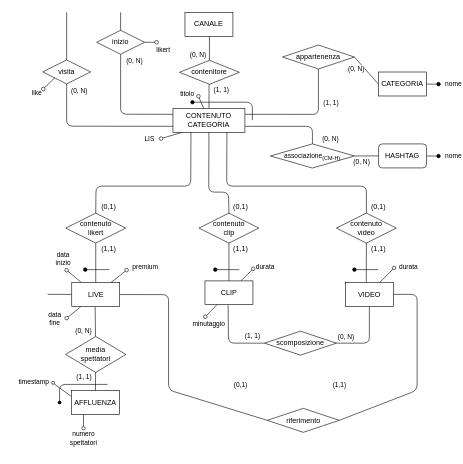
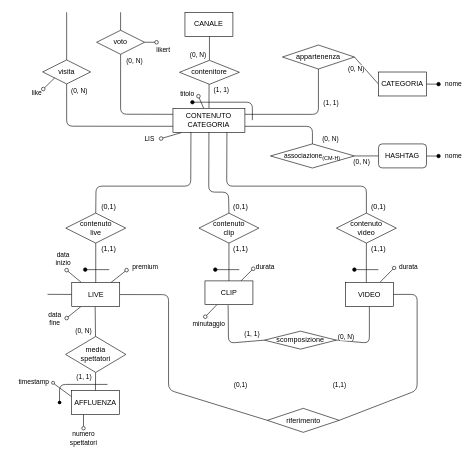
(120, 42) -> (120, 42)
(96, 228) -> (96, 228)
(300, 343) -> (300, 340)
